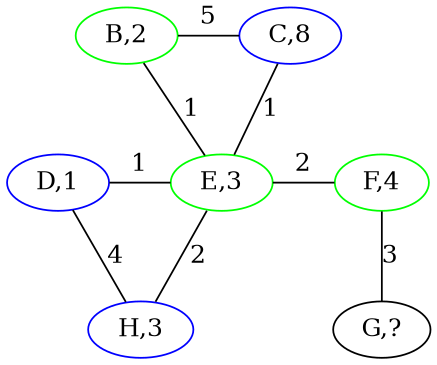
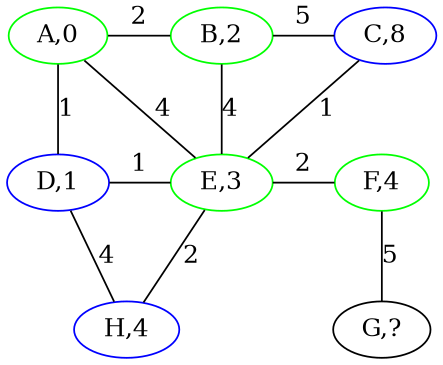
none -> (58, 36)
(192, 109) -> (231, 109)
(391, 256) -> (391, 256)
(141, 330) -> (127, 330)
